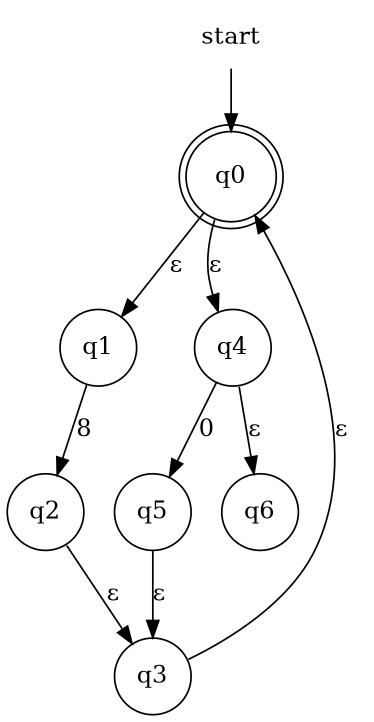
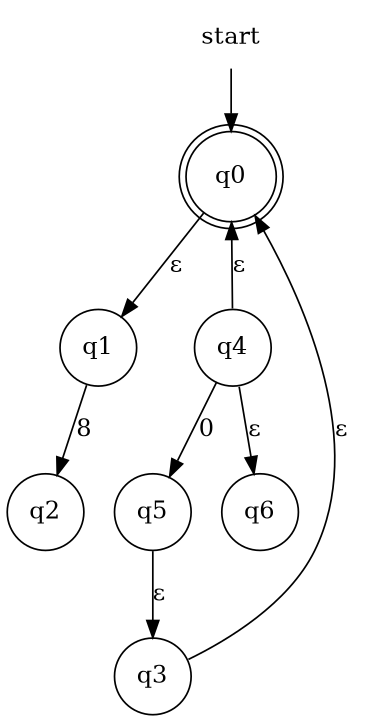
(208, 257) -> (232, 274)
(94, 587) -> none
